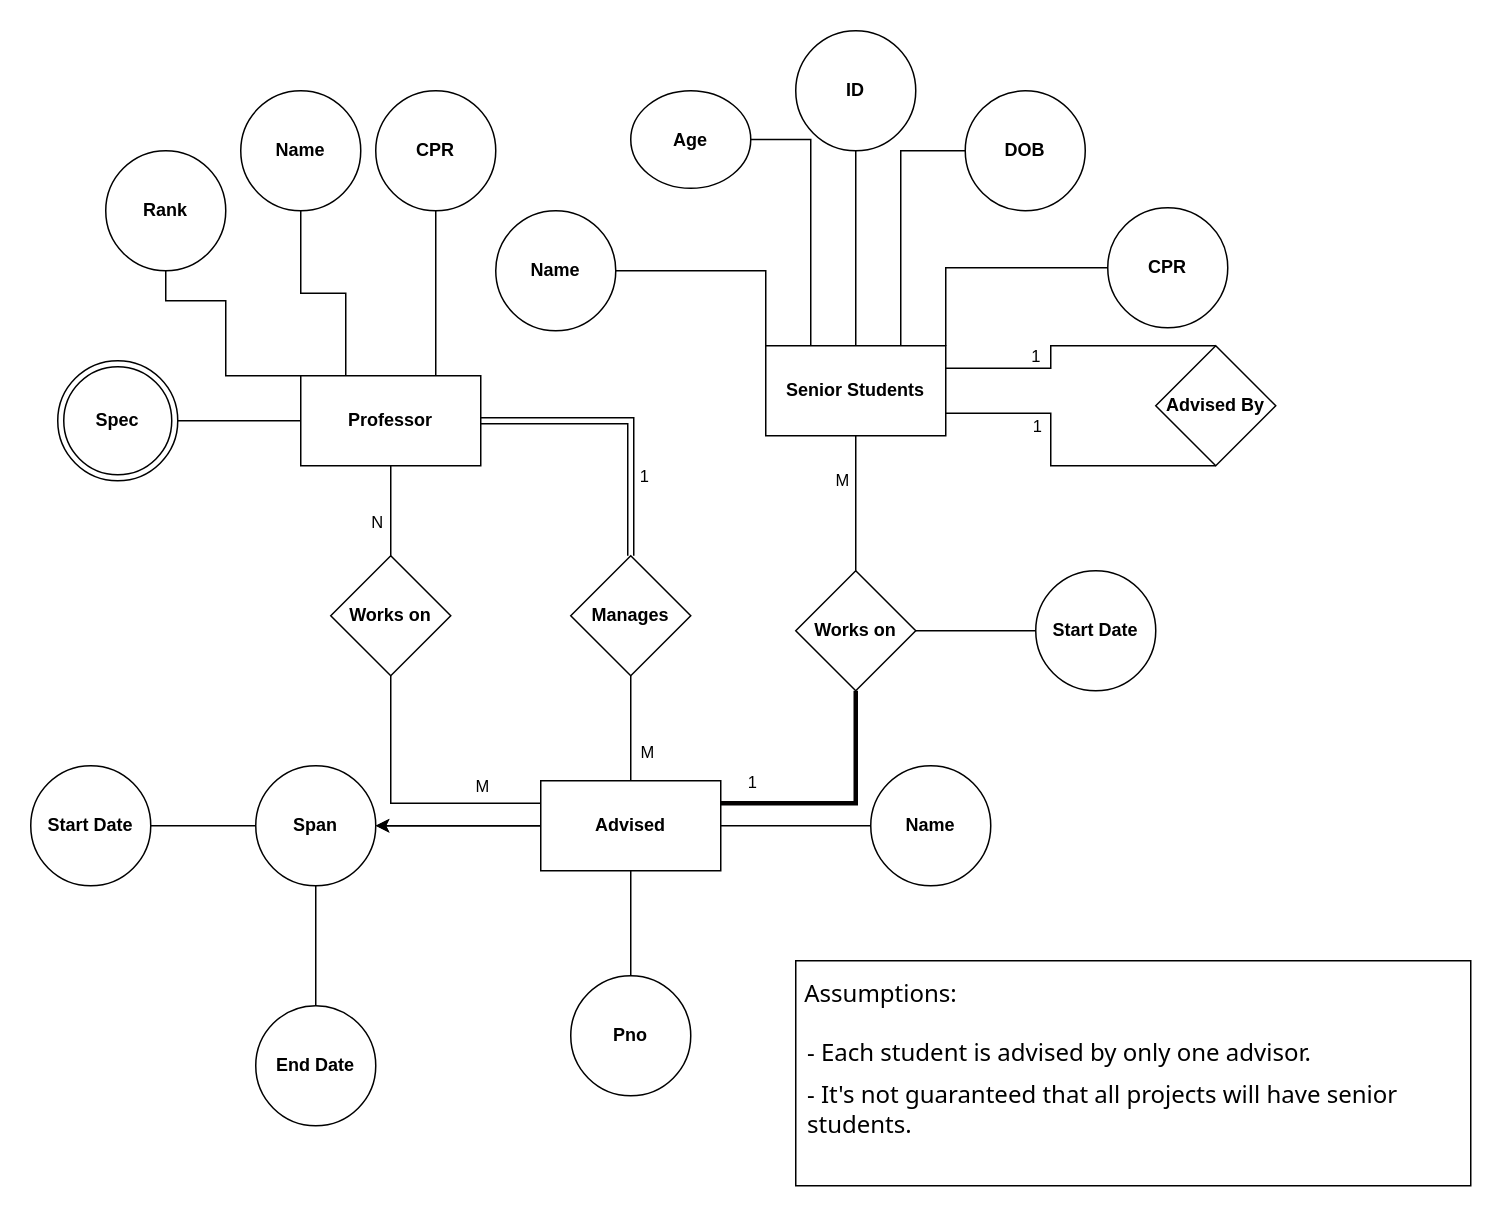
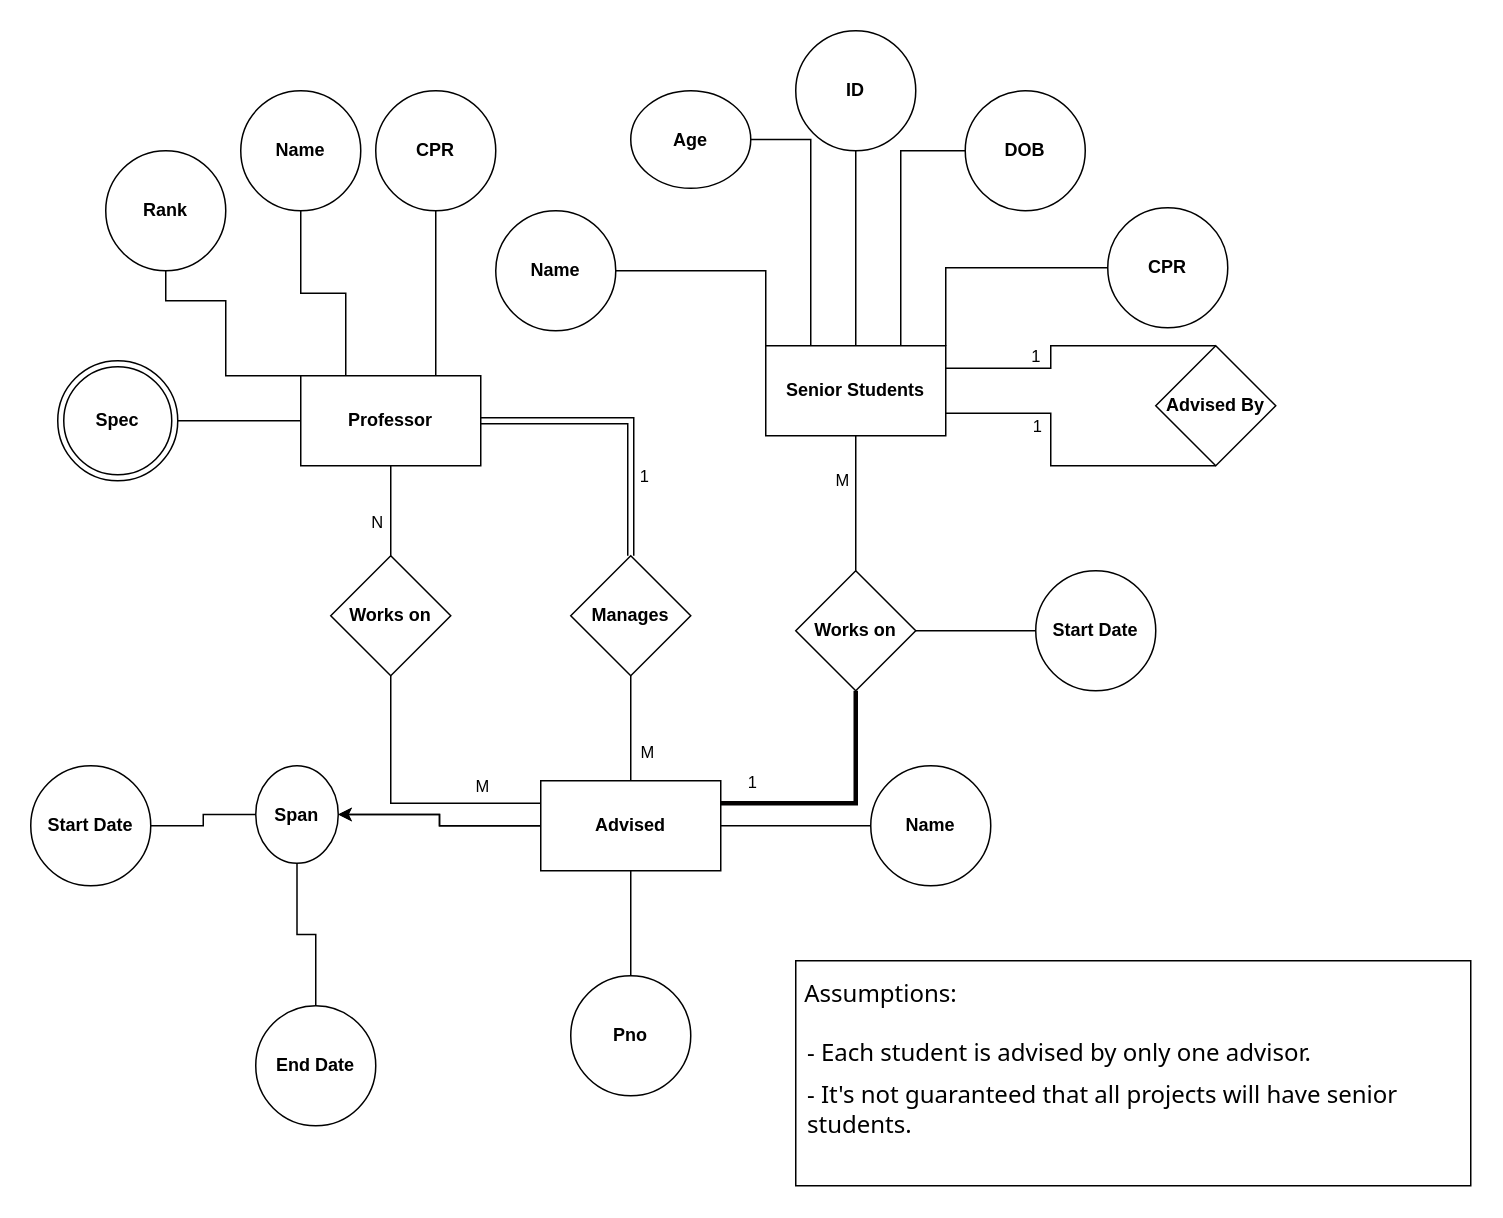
(316, 826) -> (297, 815)
